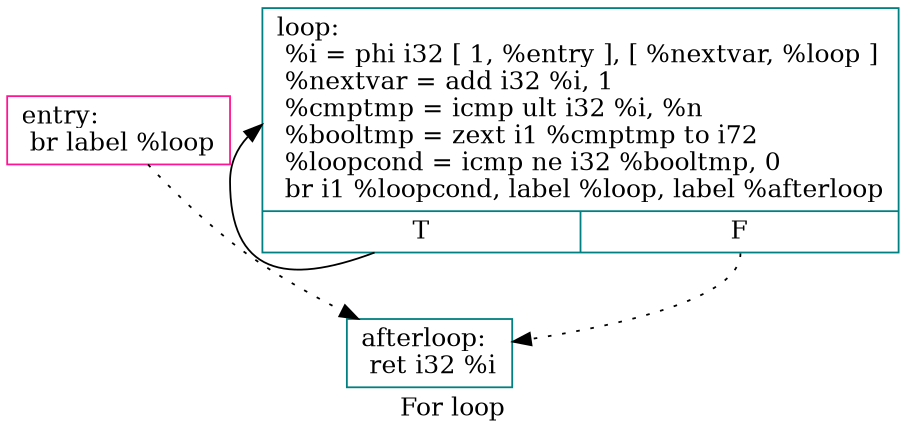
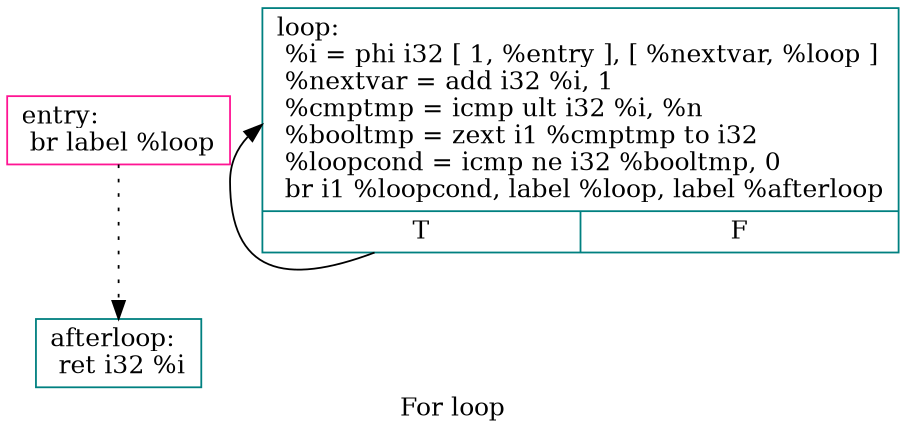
(518, 136) -> (518, 136)
(646, 315) -> none
